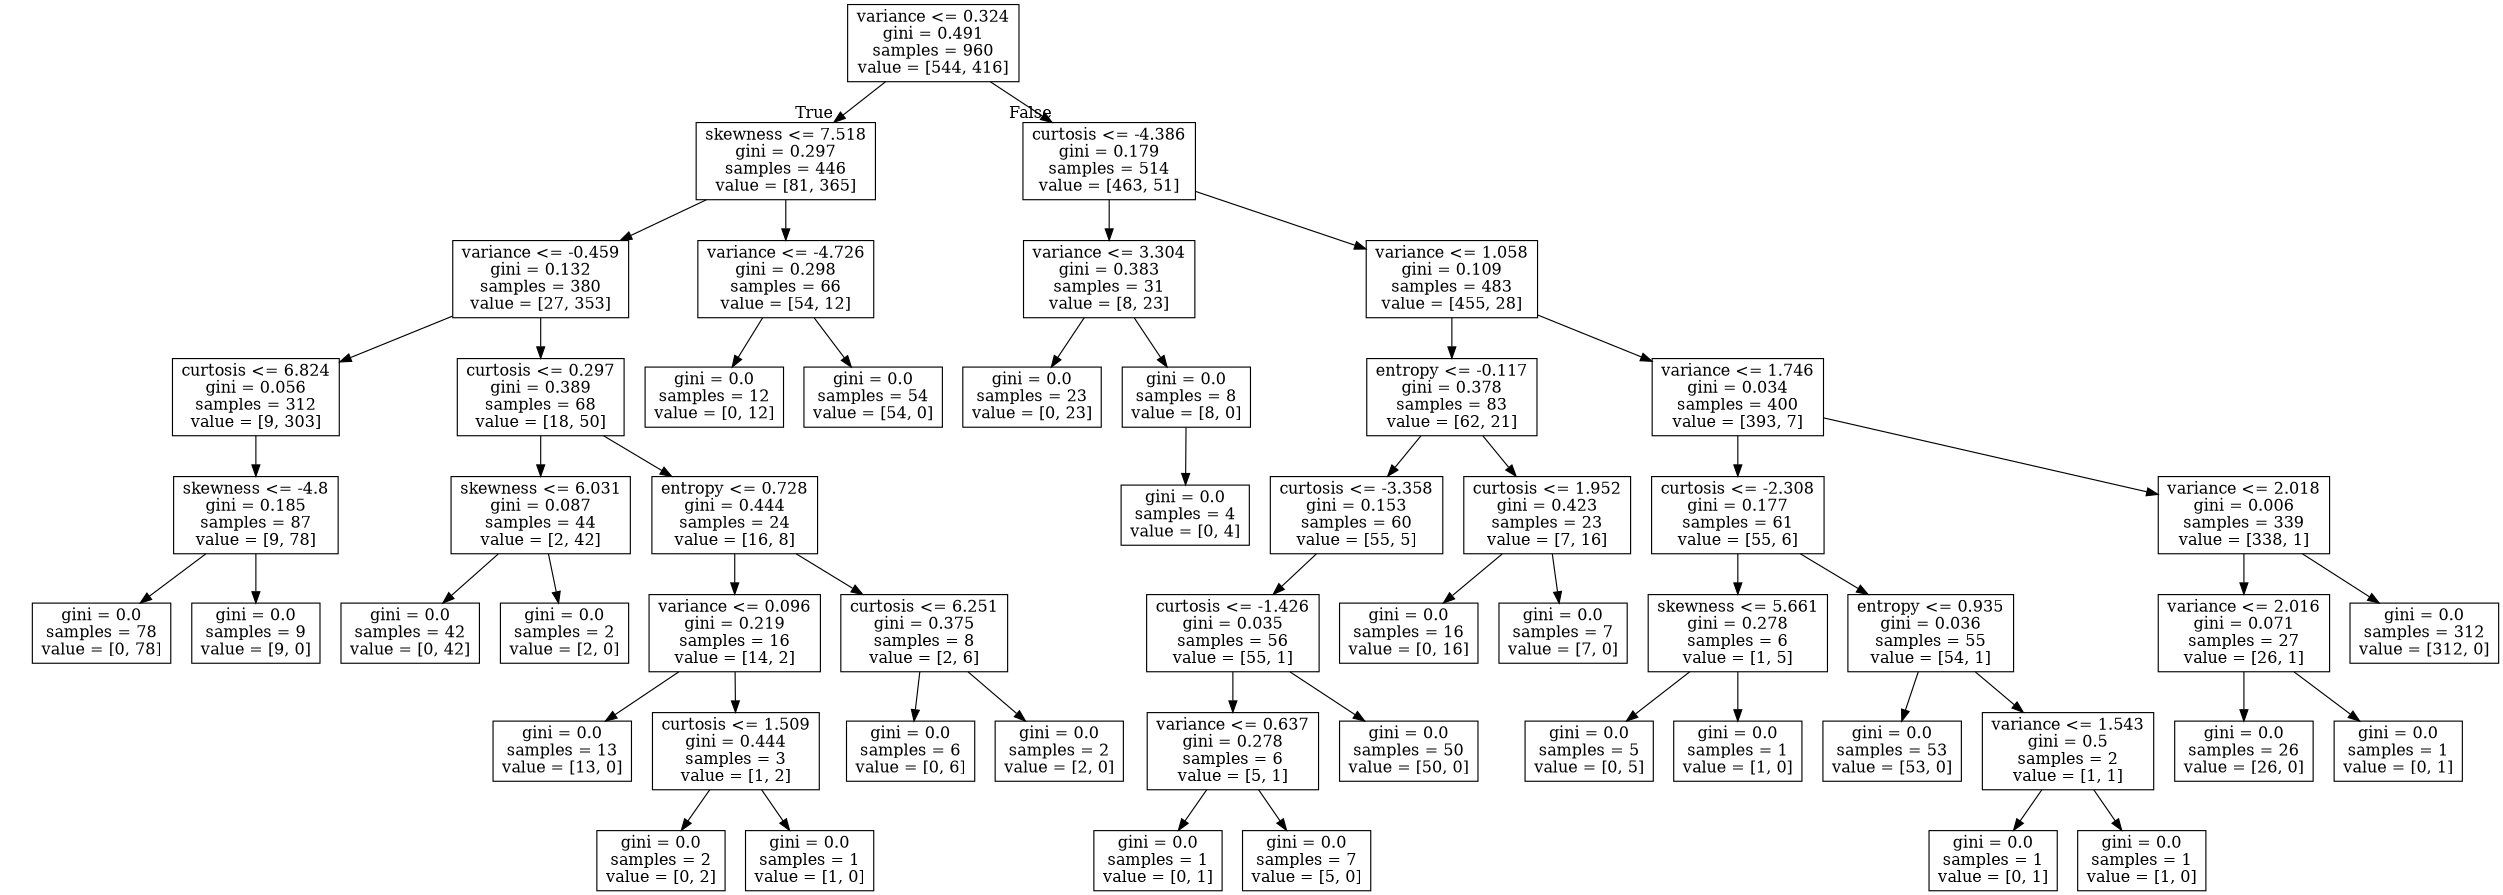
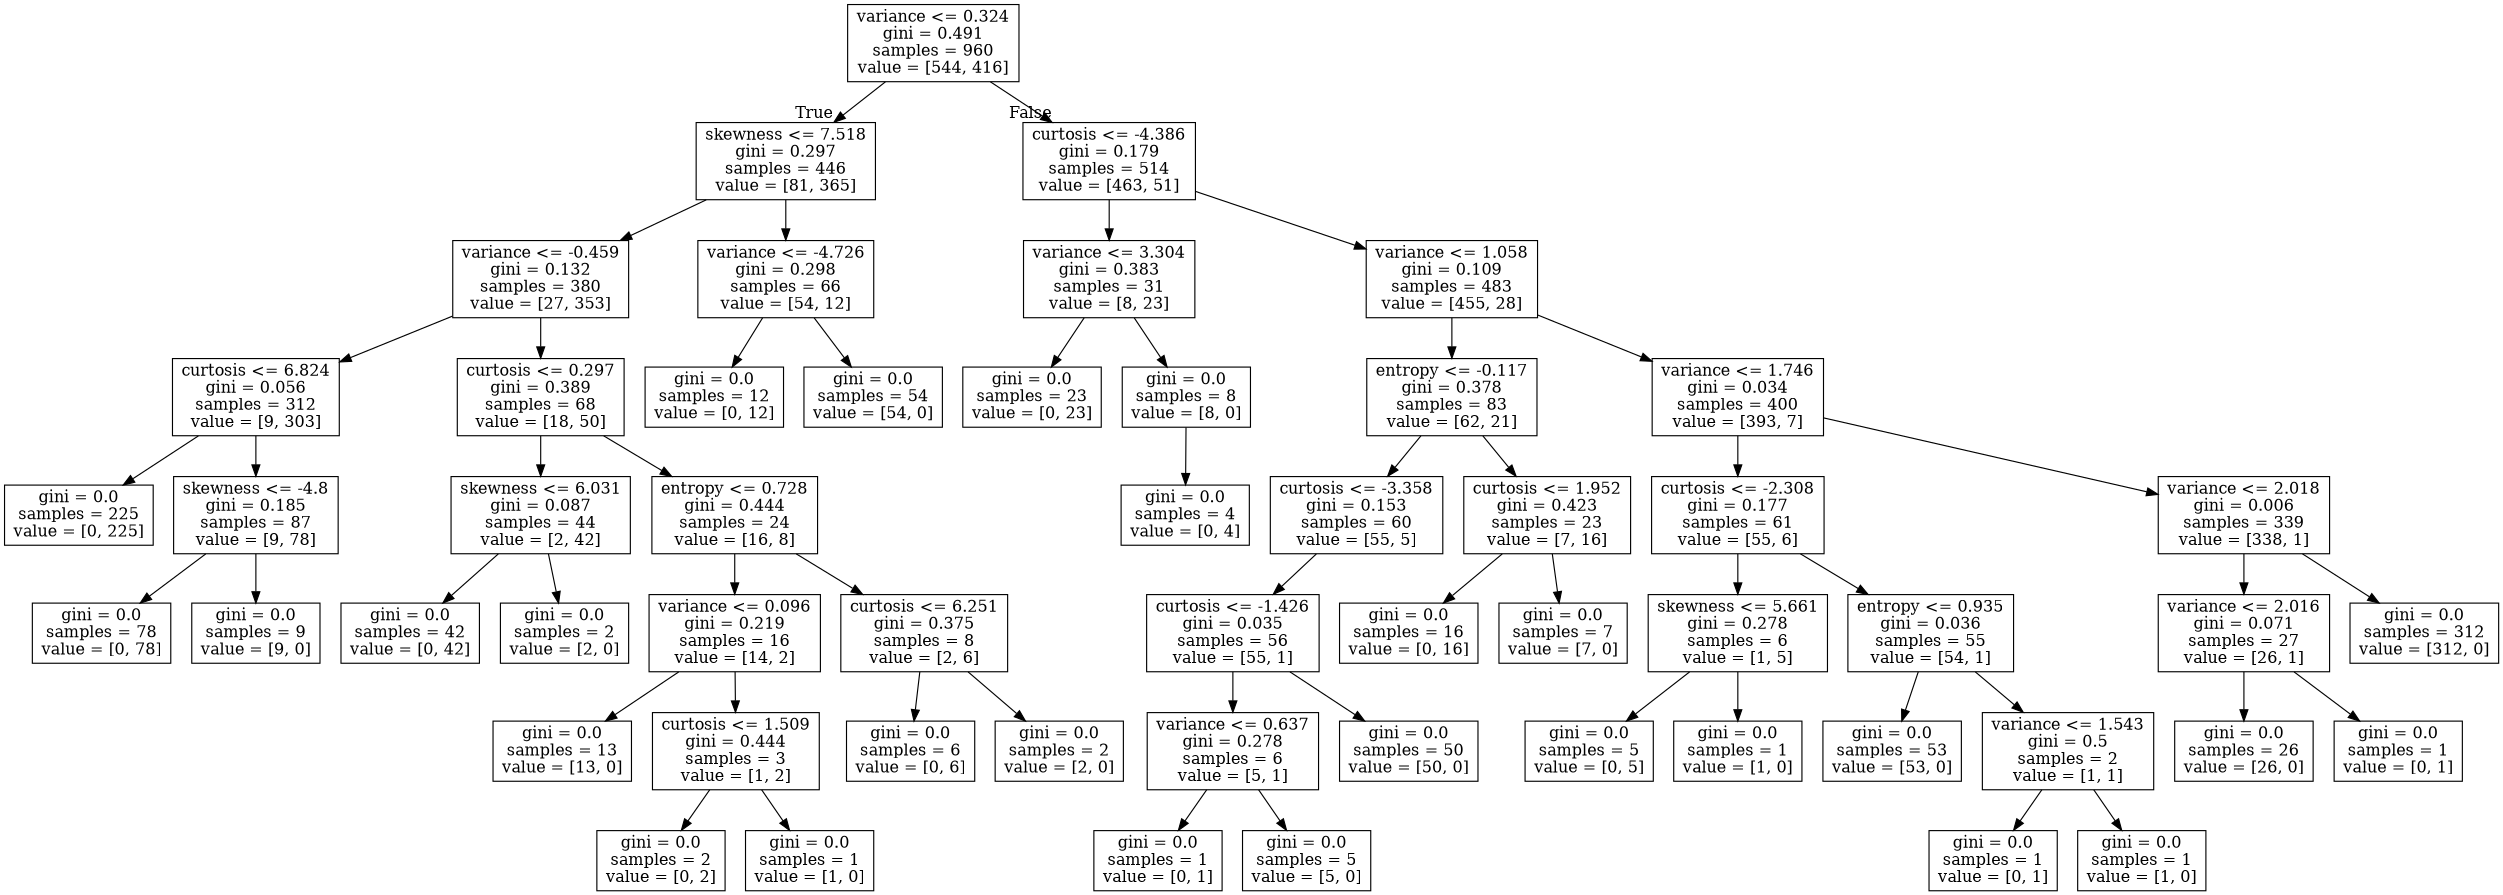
none -> (79, 515)
(1307, 861) -> (1307, 861)
